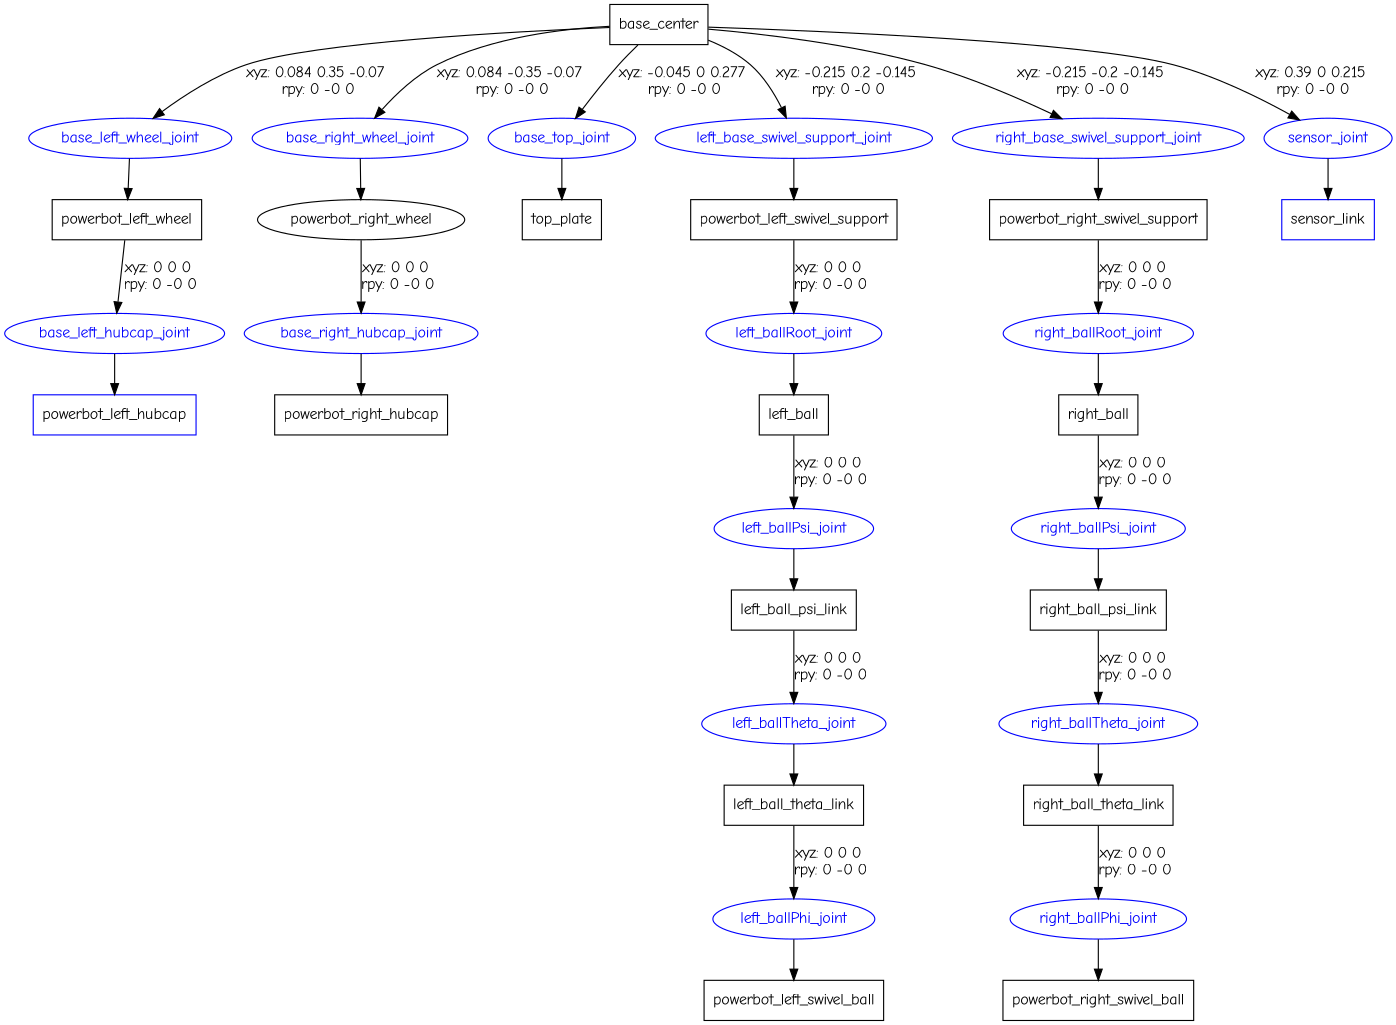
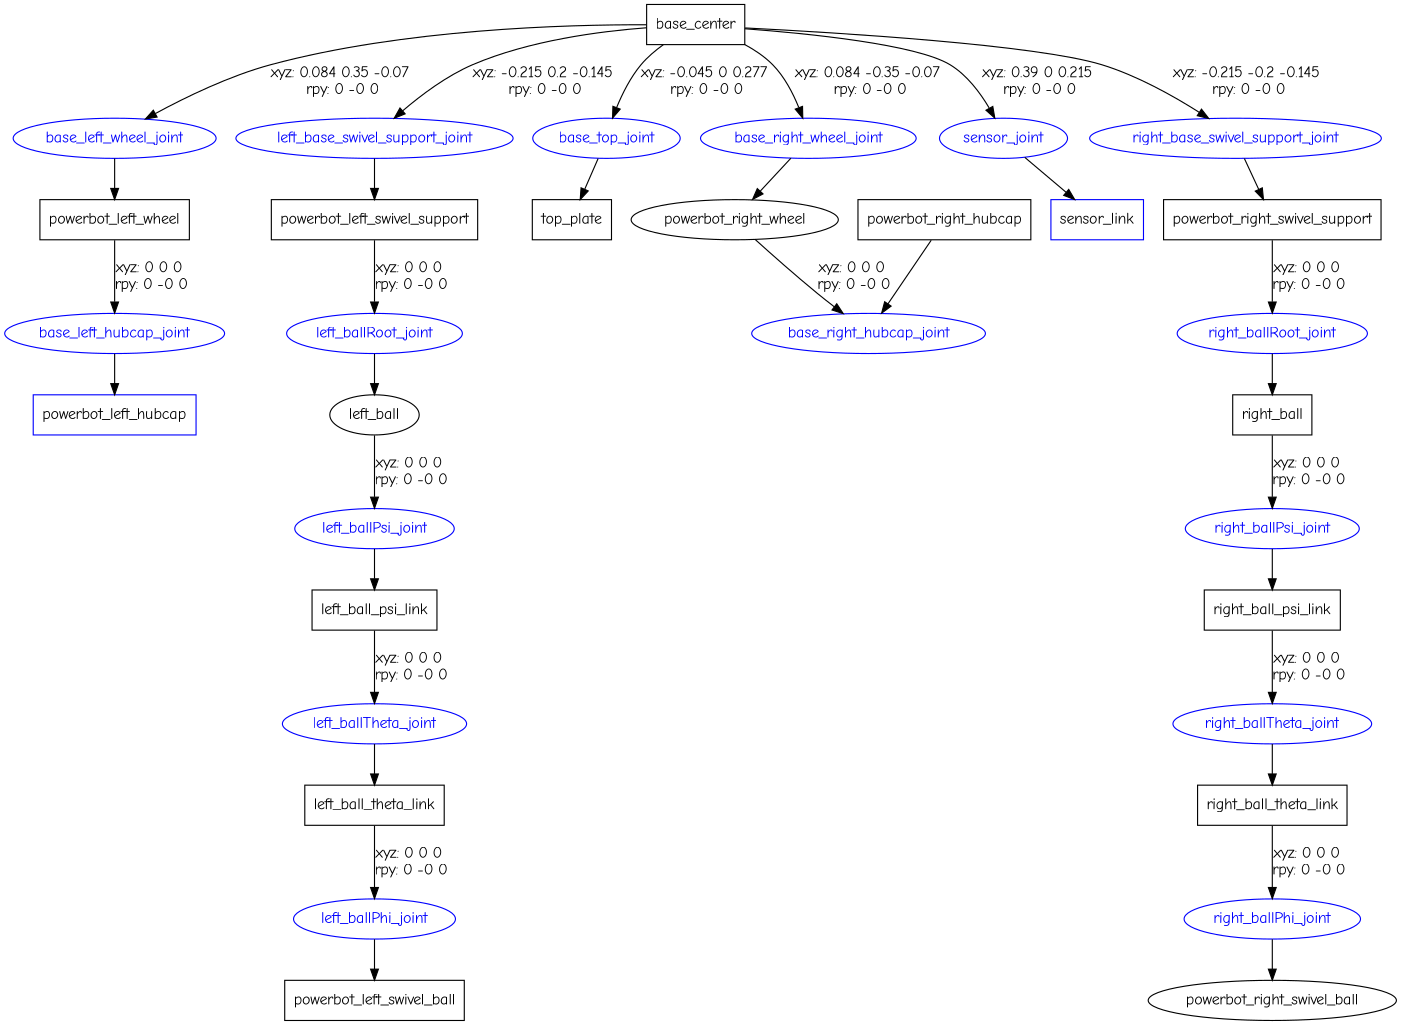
(361, 369) -> (910, 272)
(794, 415) -> (374, 415)
(1098, 1000) -> (1272, 1000)
